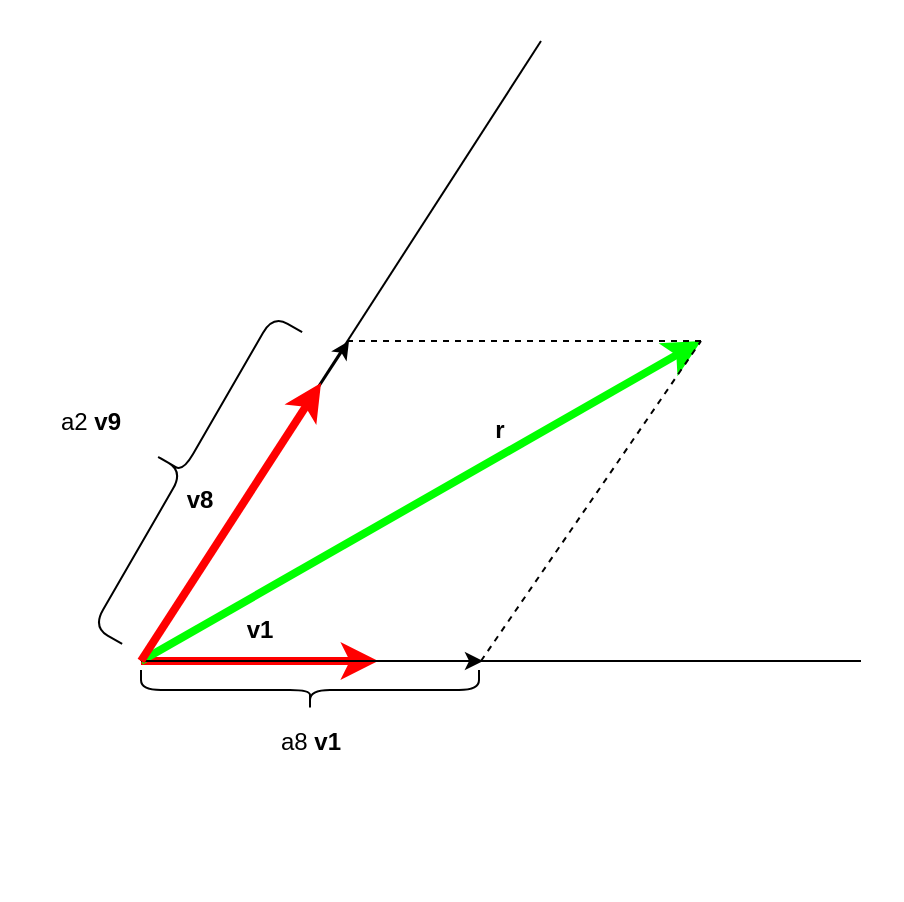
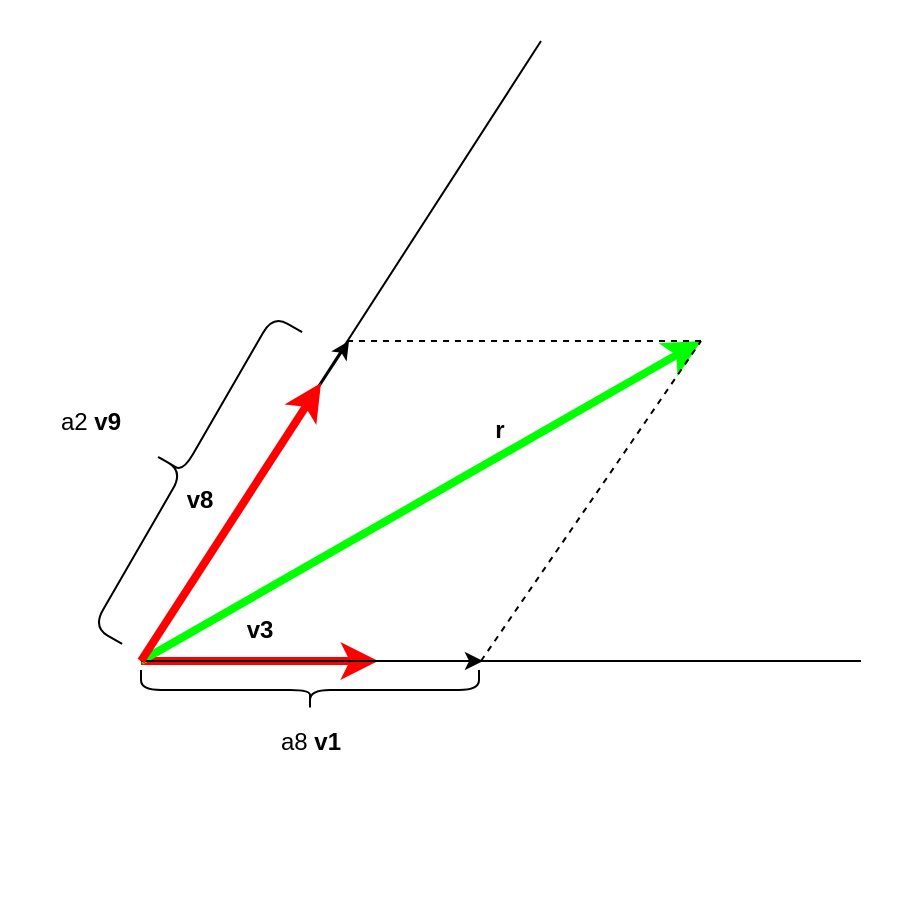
(261, 631) -> (261, 631)
